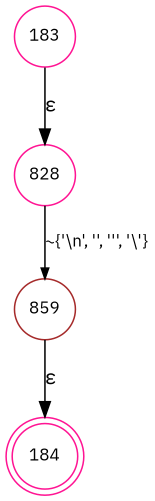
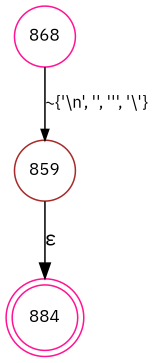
(45, 37) -> none
(45, 175) -> (45, 37)
(45, 456) -> (45, 318)
